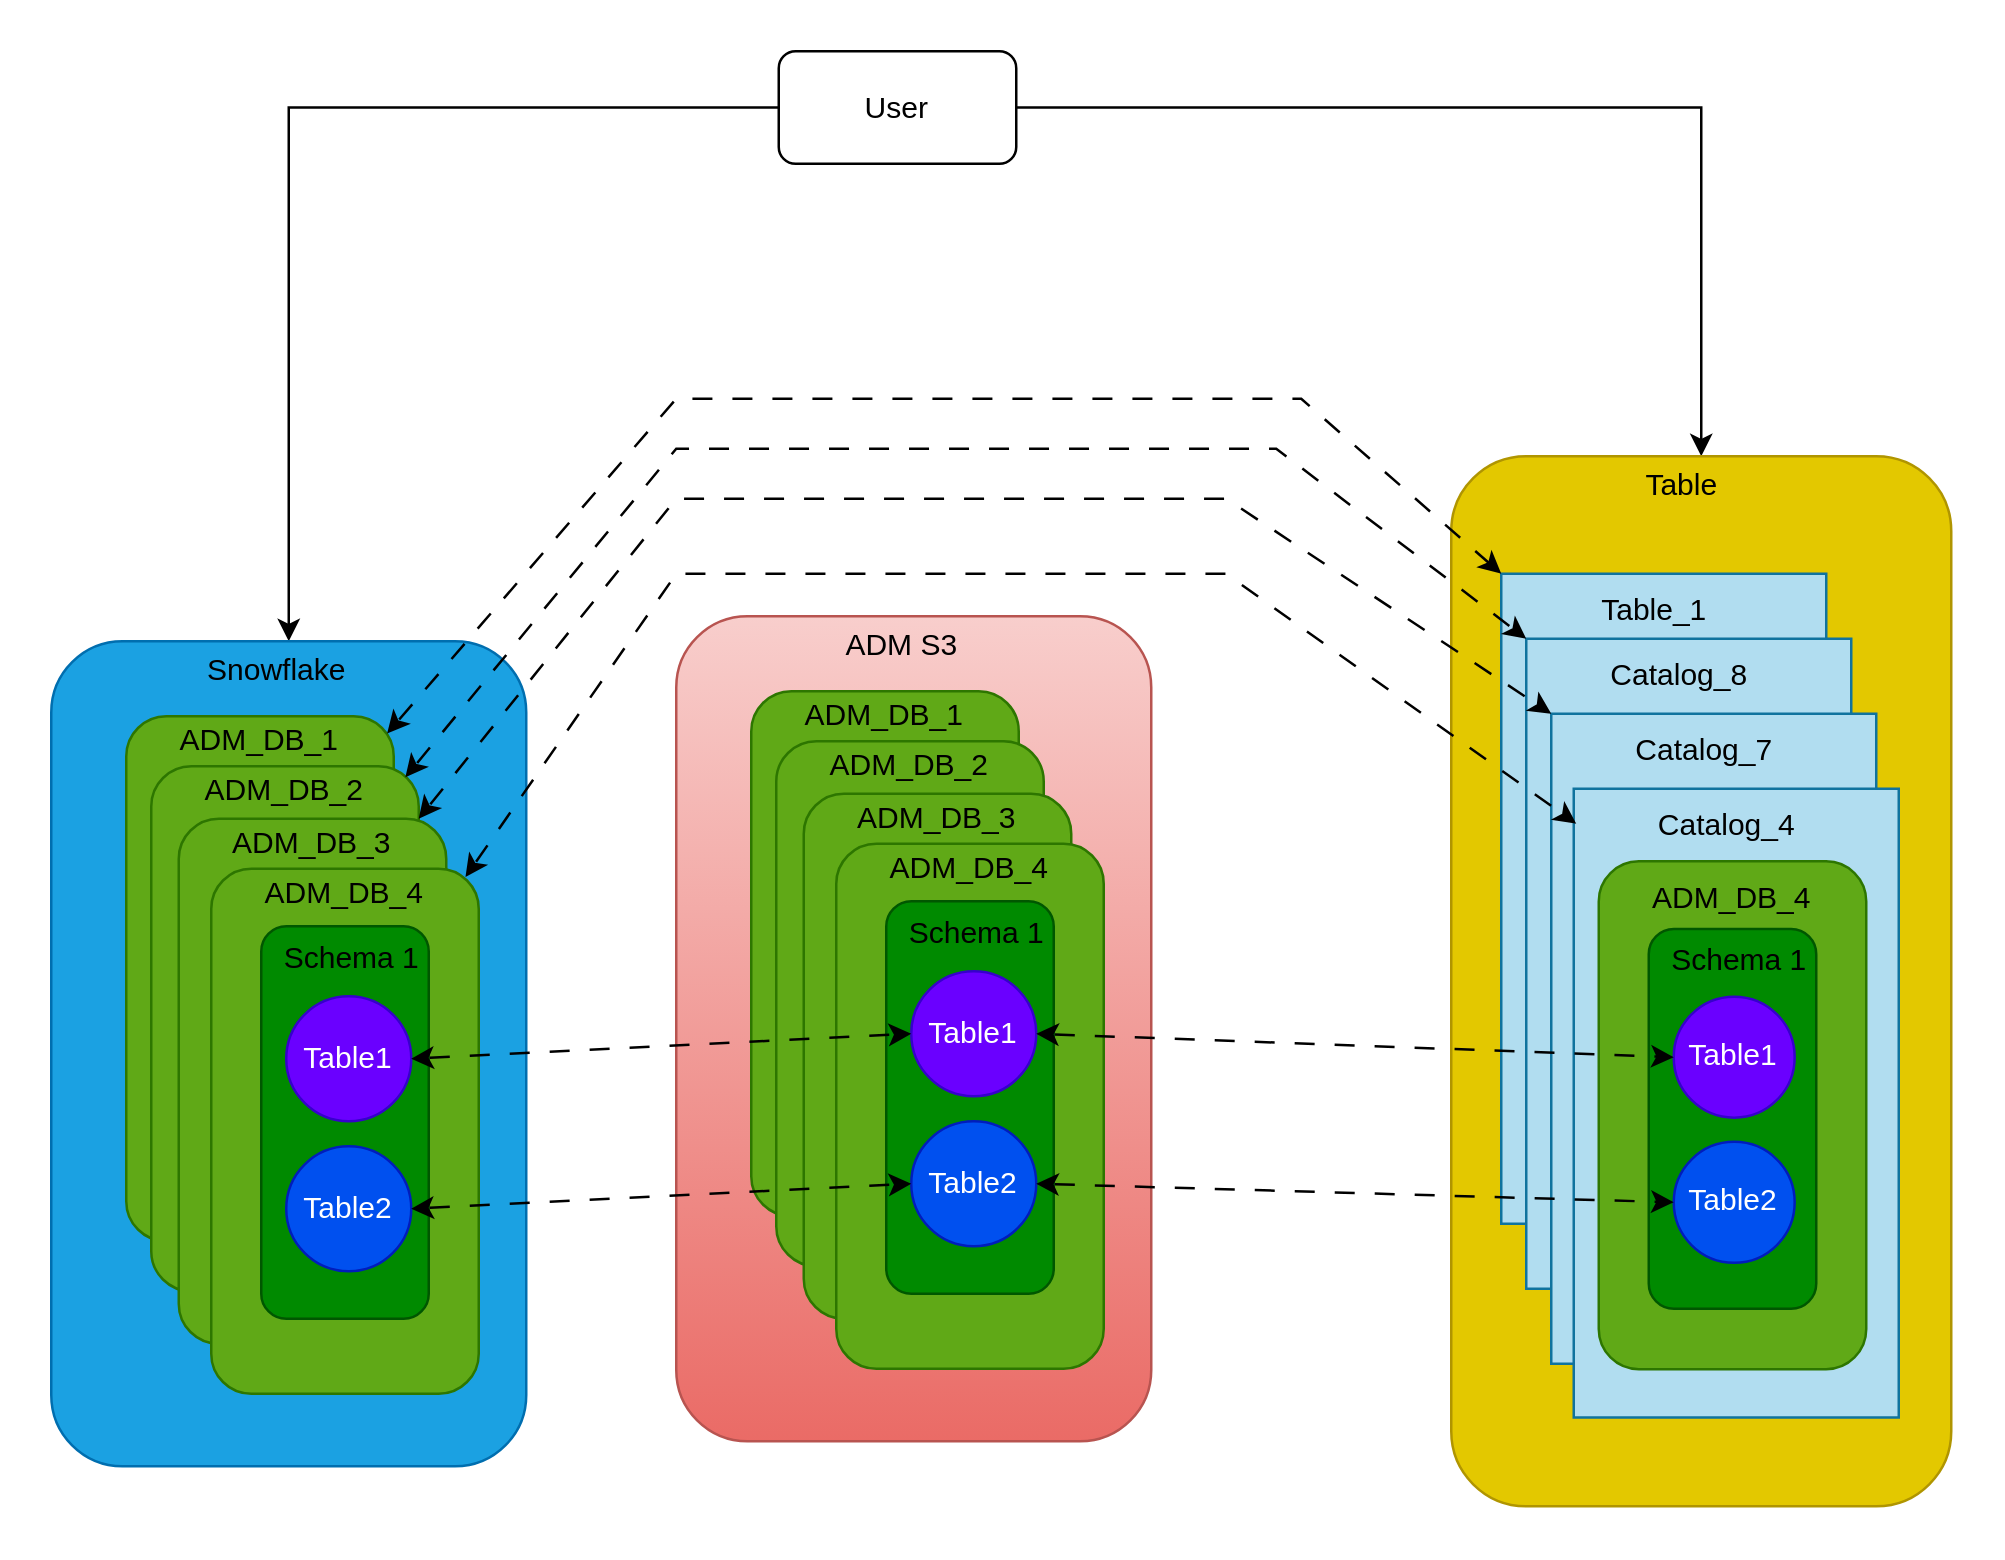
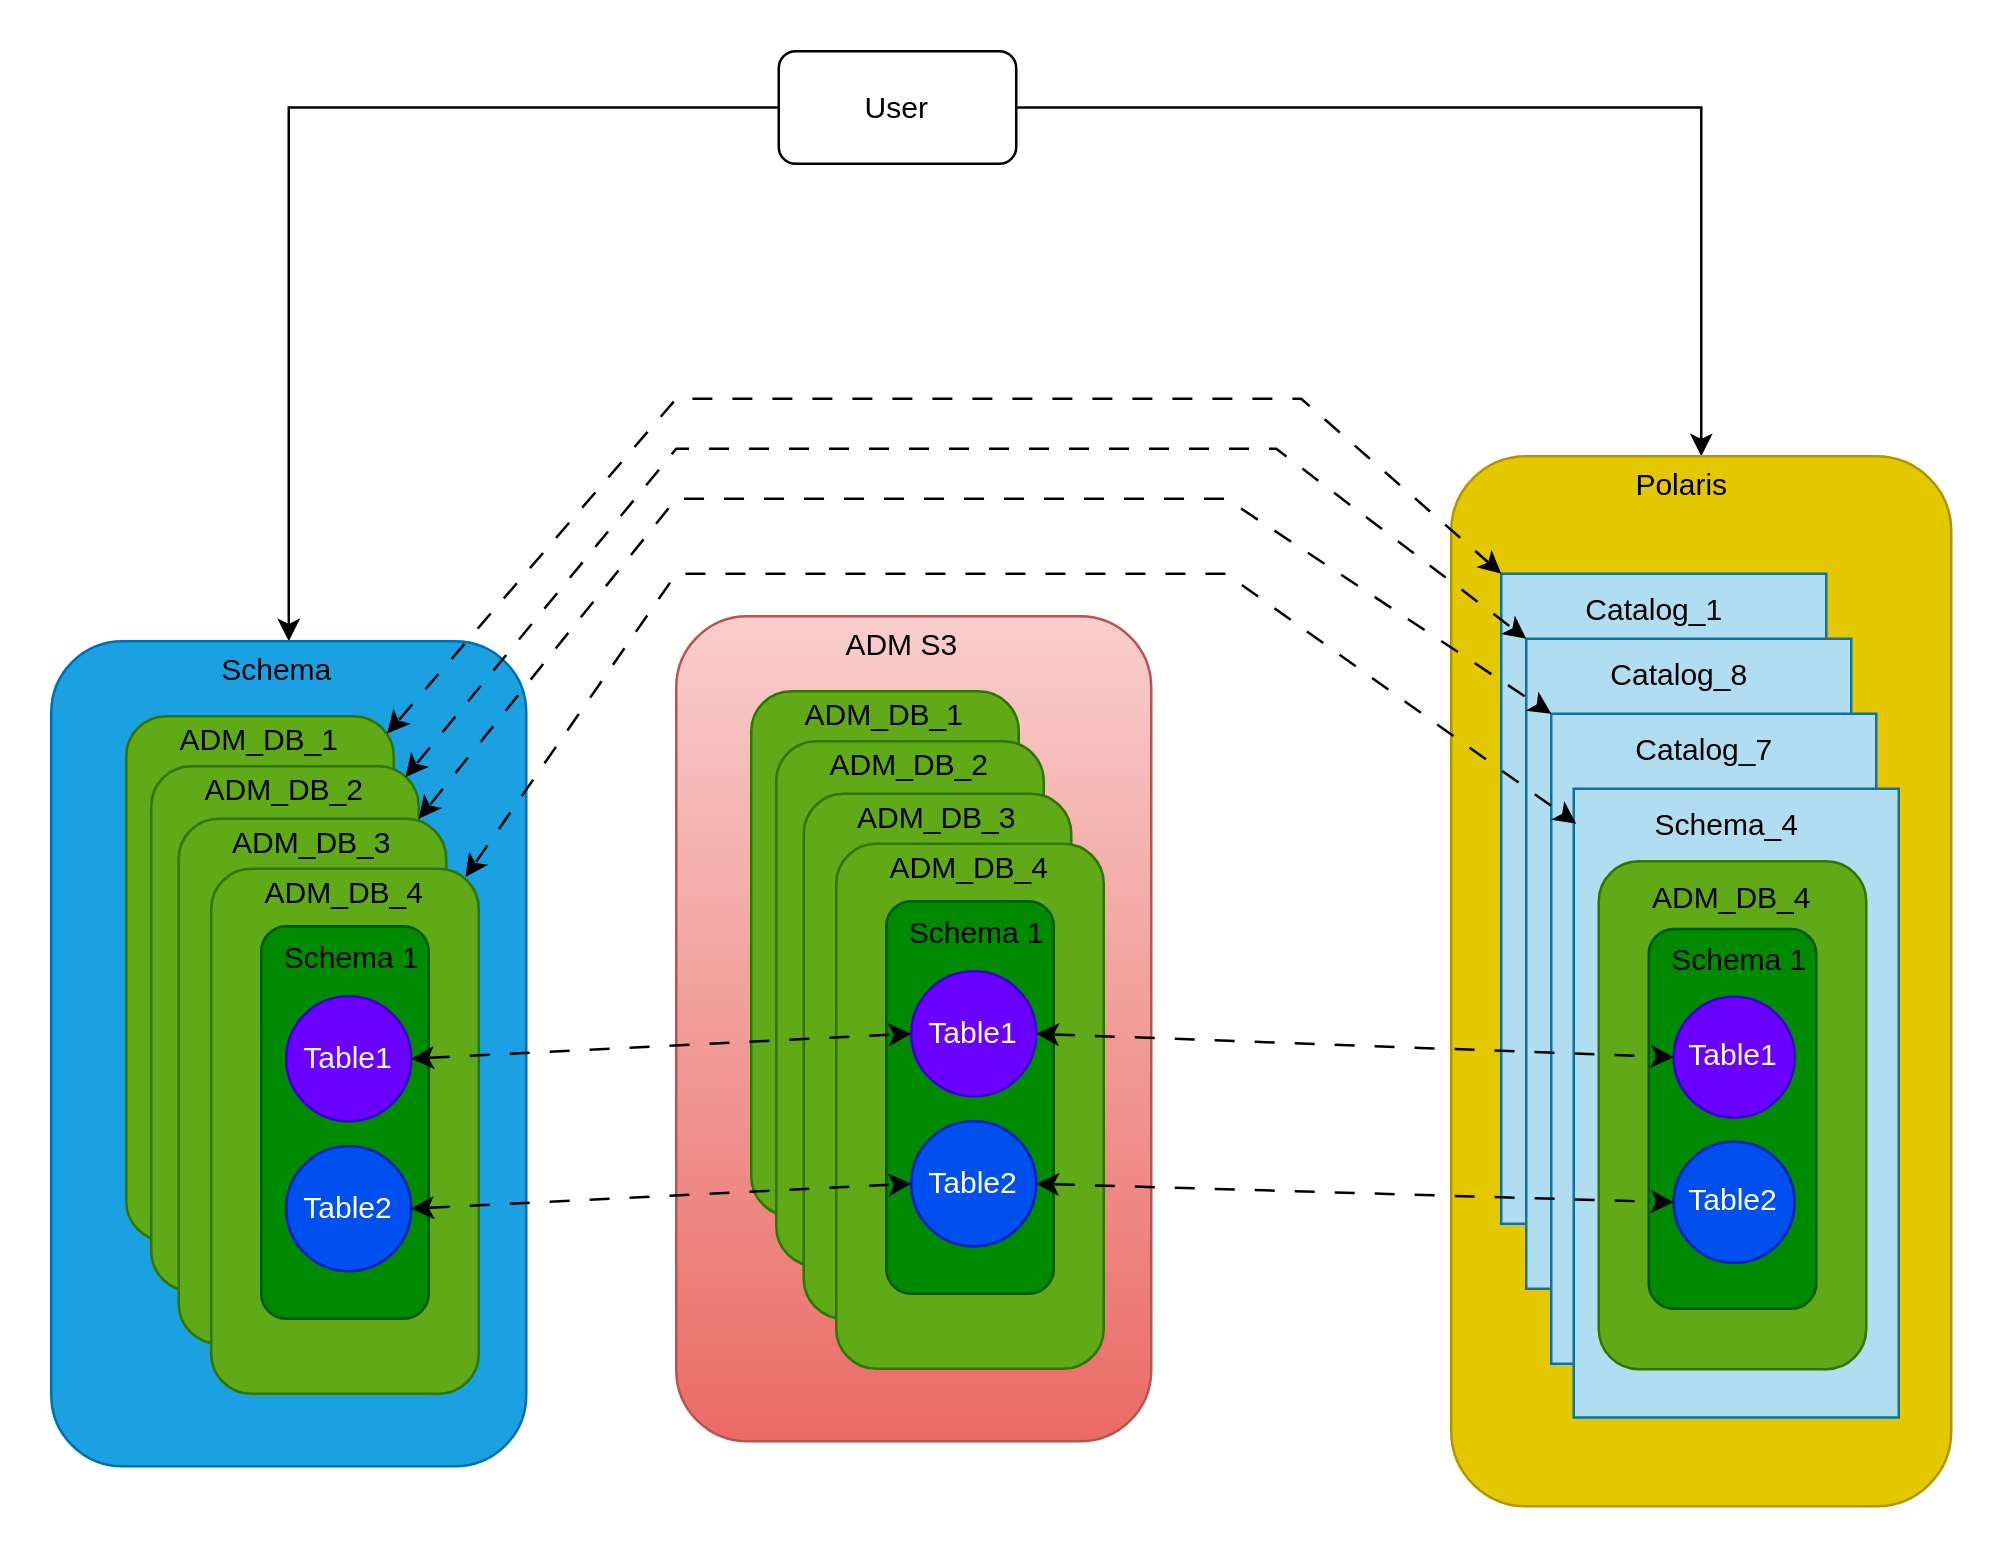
(1683, 486) -> (1683, 486)
(1655, 611) -> (1655, 611)
(278, 671) -> (278, 671)
(1728, 826) -> (1728, 826)
